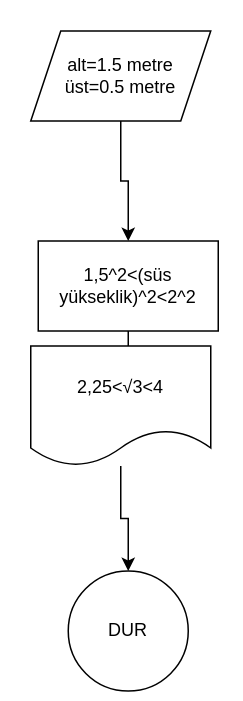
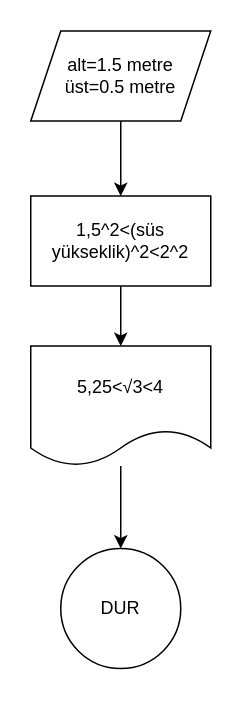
(128, 286) -> (121, 241)
(121, 388) -> (121, 388)
(128, 631) -> (121, 608)
